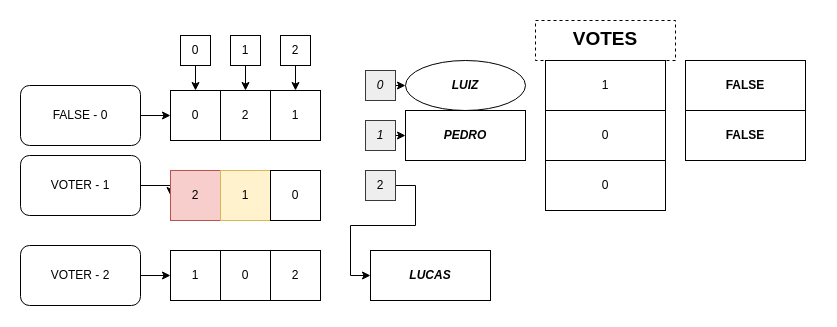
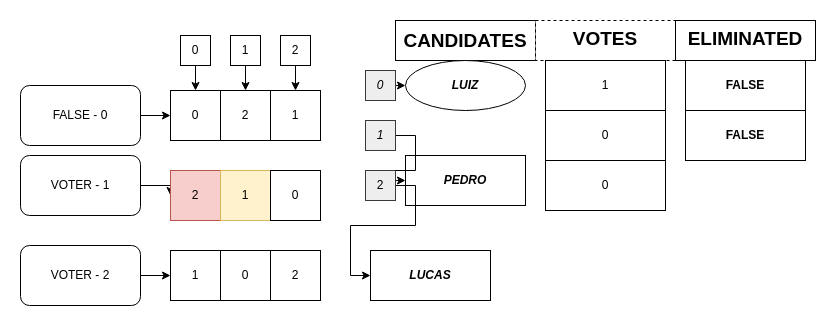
none -> (466, 41)
none -> (746, 41)
(466, 136) -> (466, 181)
